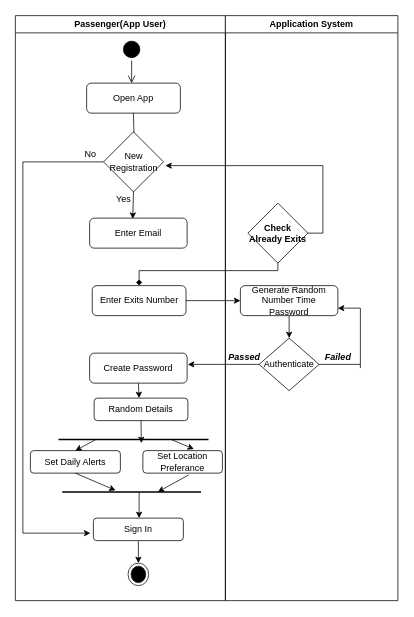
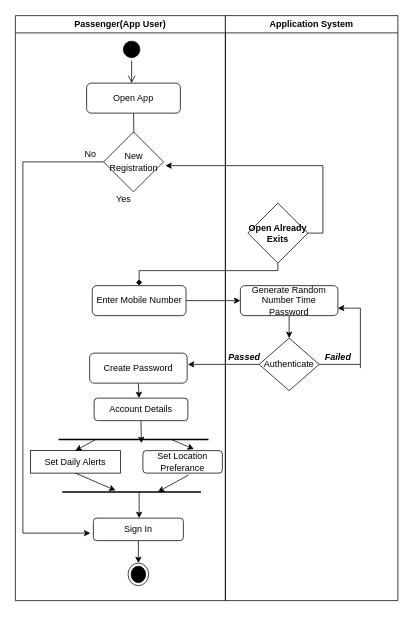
(133, 203) -> none
(138, 233) -> none
(278, 233) -> (278, 233)
(140, 300) -> (140, 300)
(141, 409) -> (141, 409)
(75, 462) -> (75, 462)
